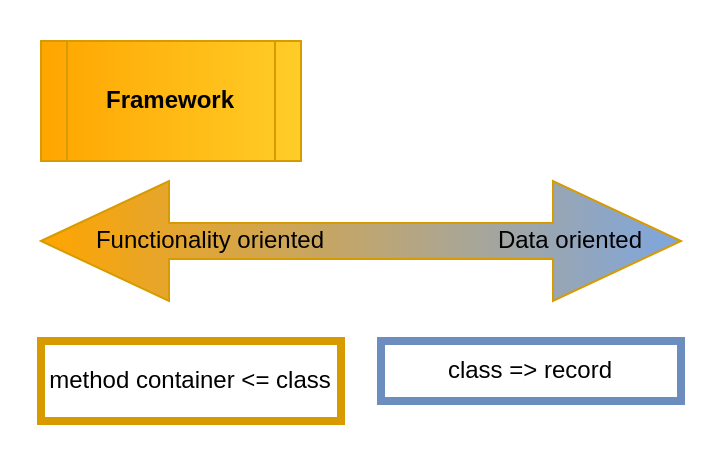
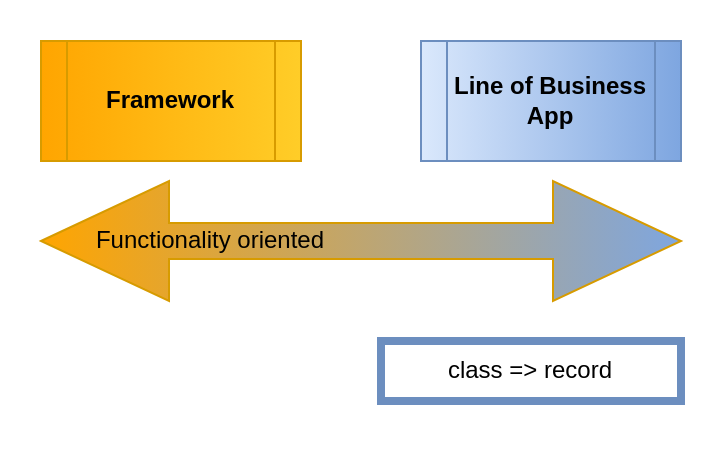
none -> (551, 101)
(571, 241) -> none
(191, 381) -> none
